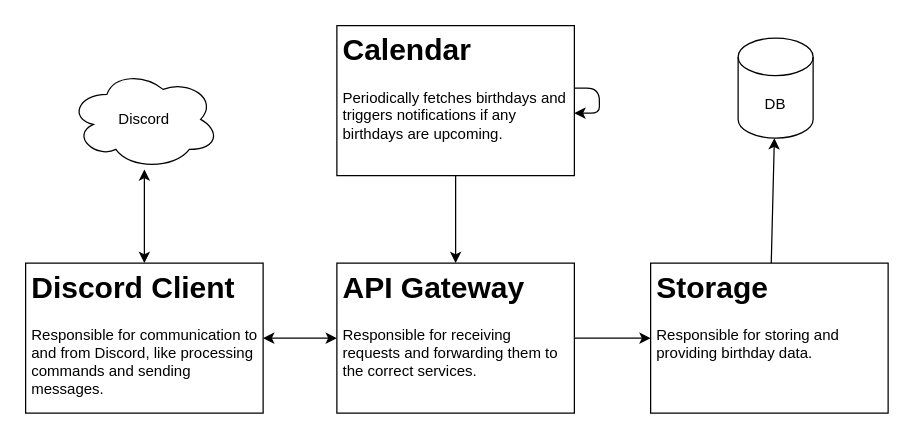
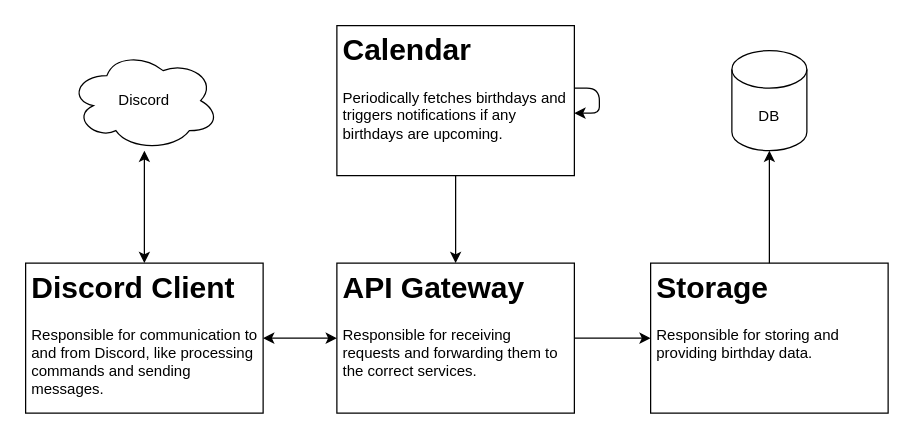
(776, 88) -> (769, 101)
(144, 119) -> (144, 101)
